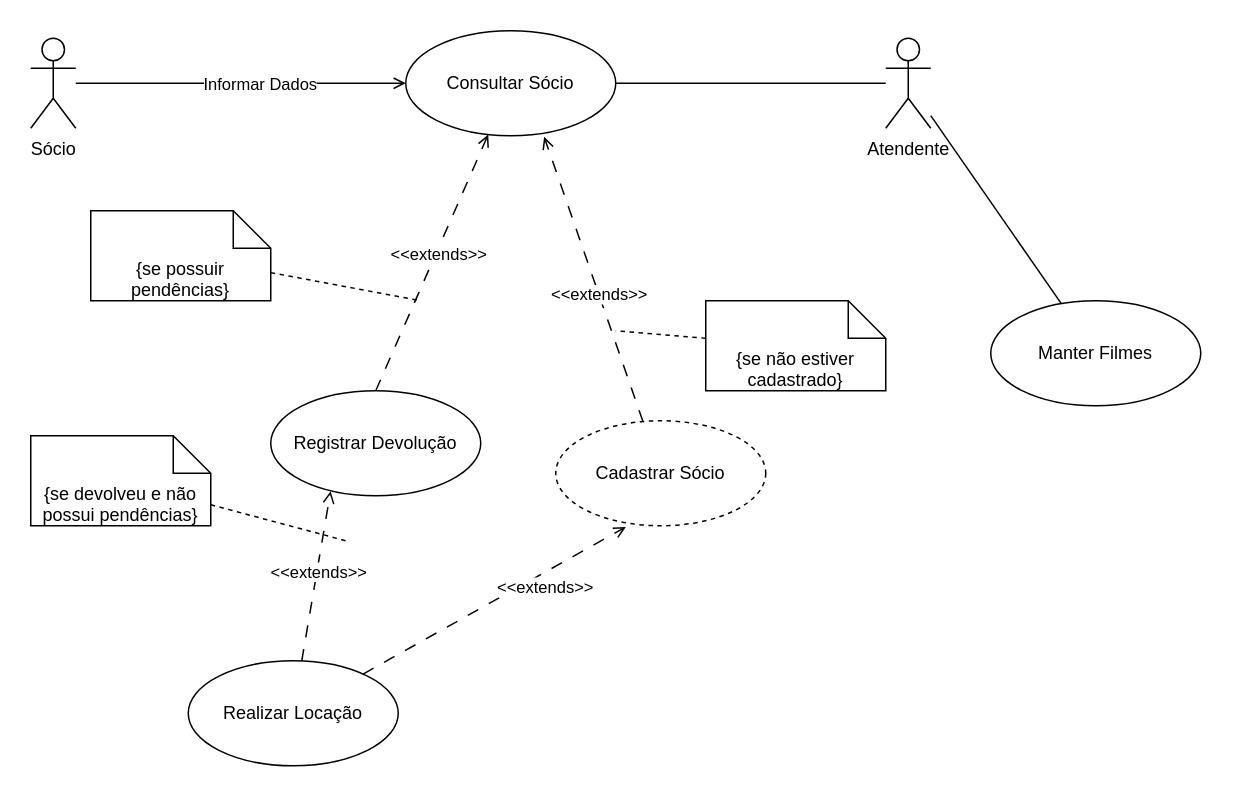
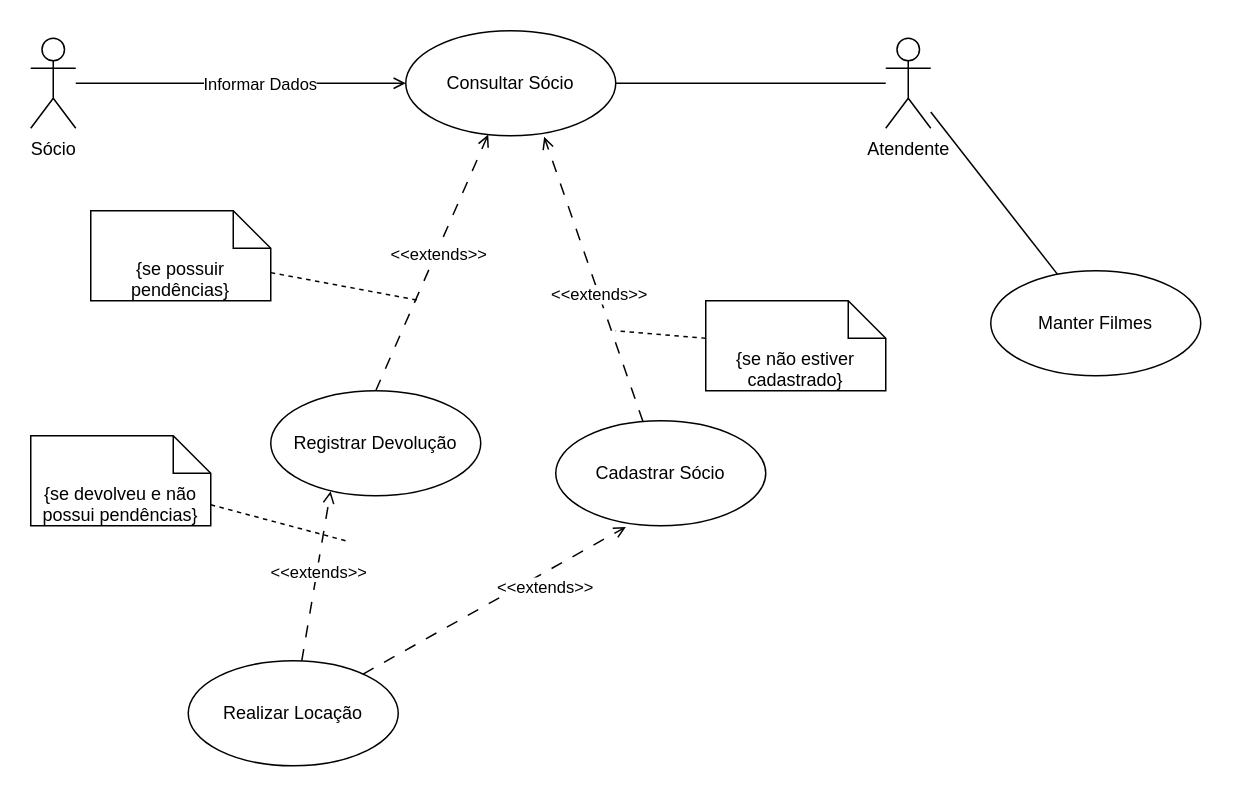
(1096, 353) -> (1096, 323)
(661, 473) -> (661, 473)
